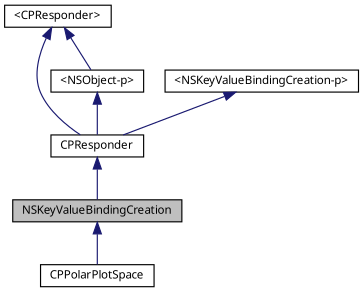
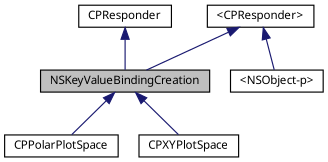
(262, 81) -> none
(41, 94) -> (188, 51)
(97, 120) -> none
none -> (189, 146)
